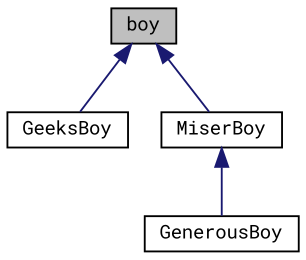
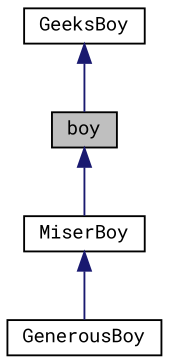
(100, 86) -> (84, 88)
